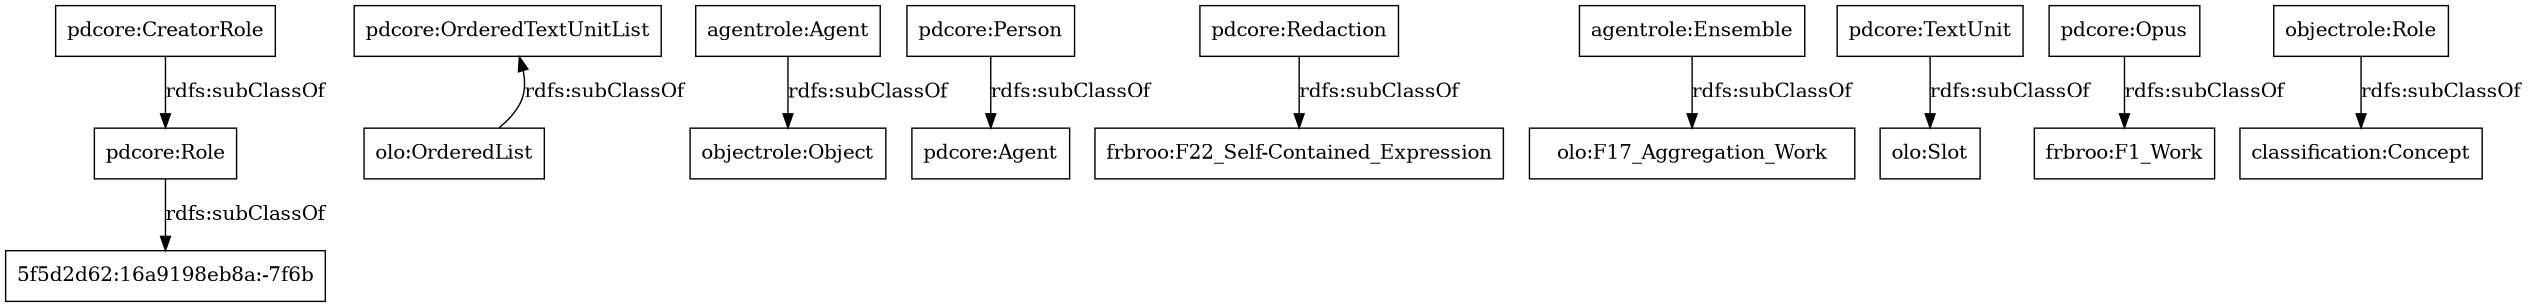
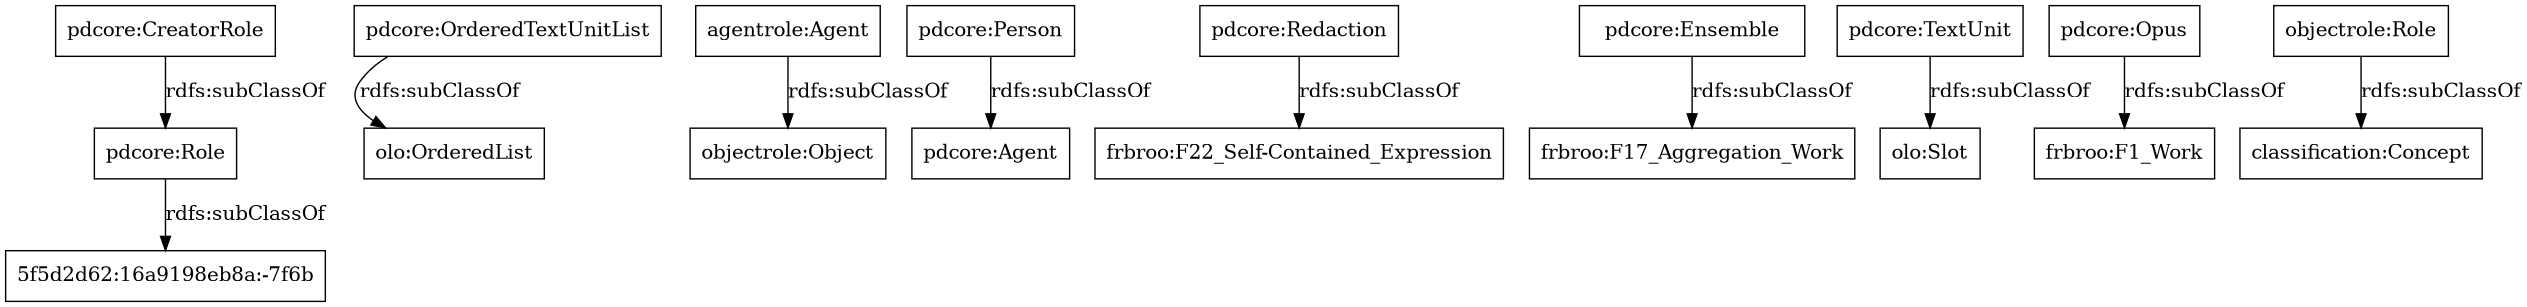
(1692, 31) -> (1692, 31)
(520, 103) -> (358, 86)
(1692, 154) -> (1692, 154)
